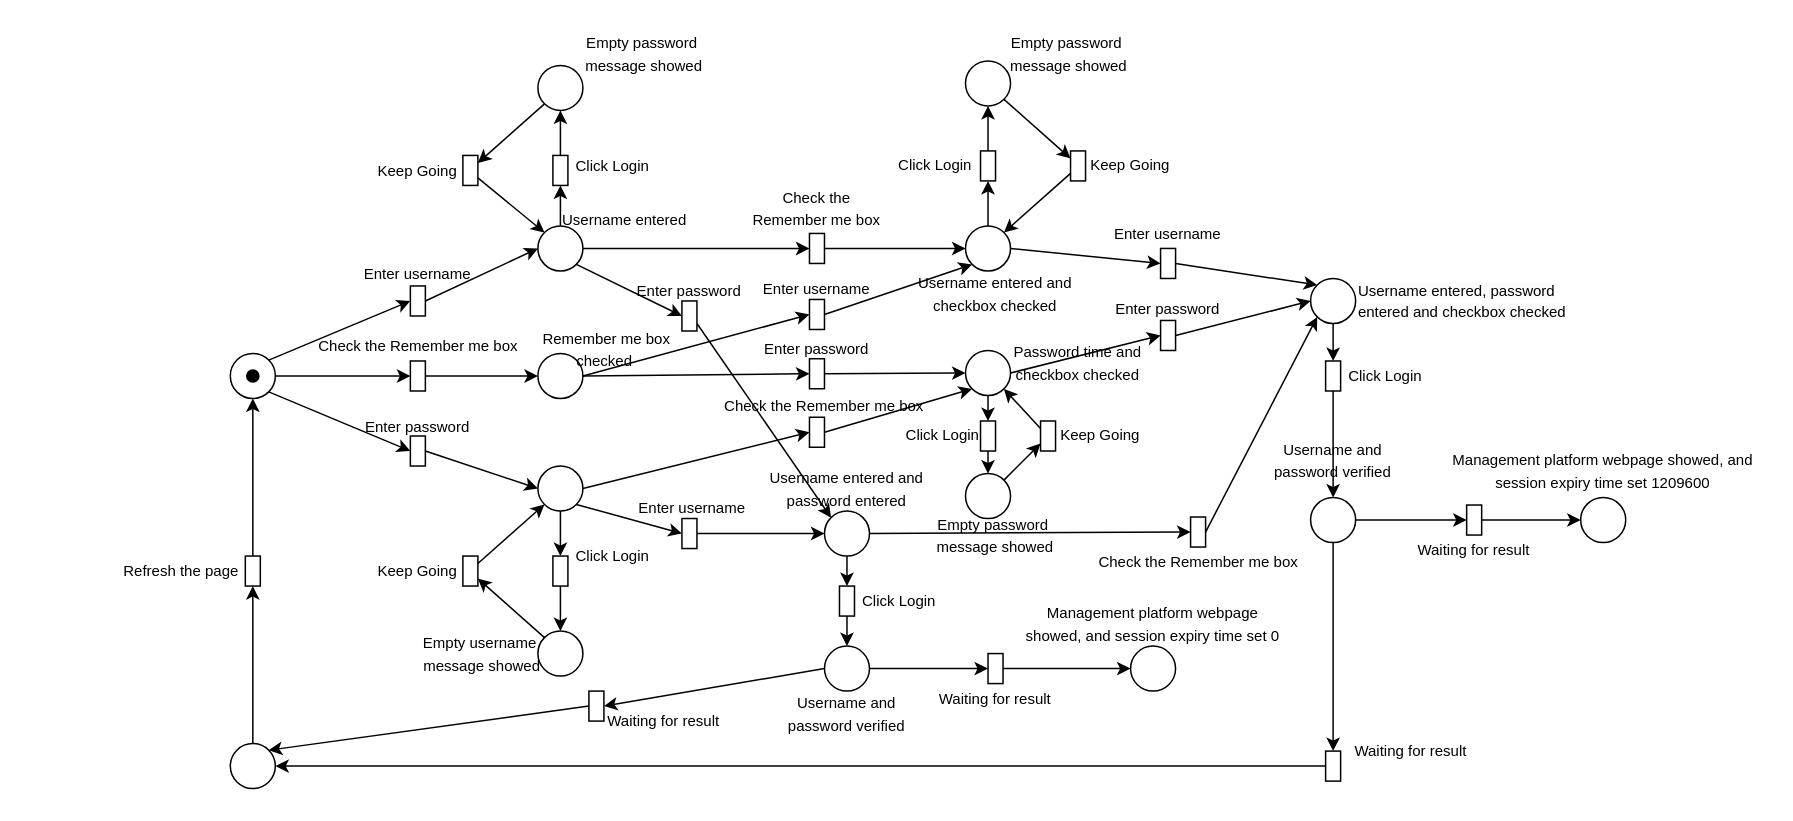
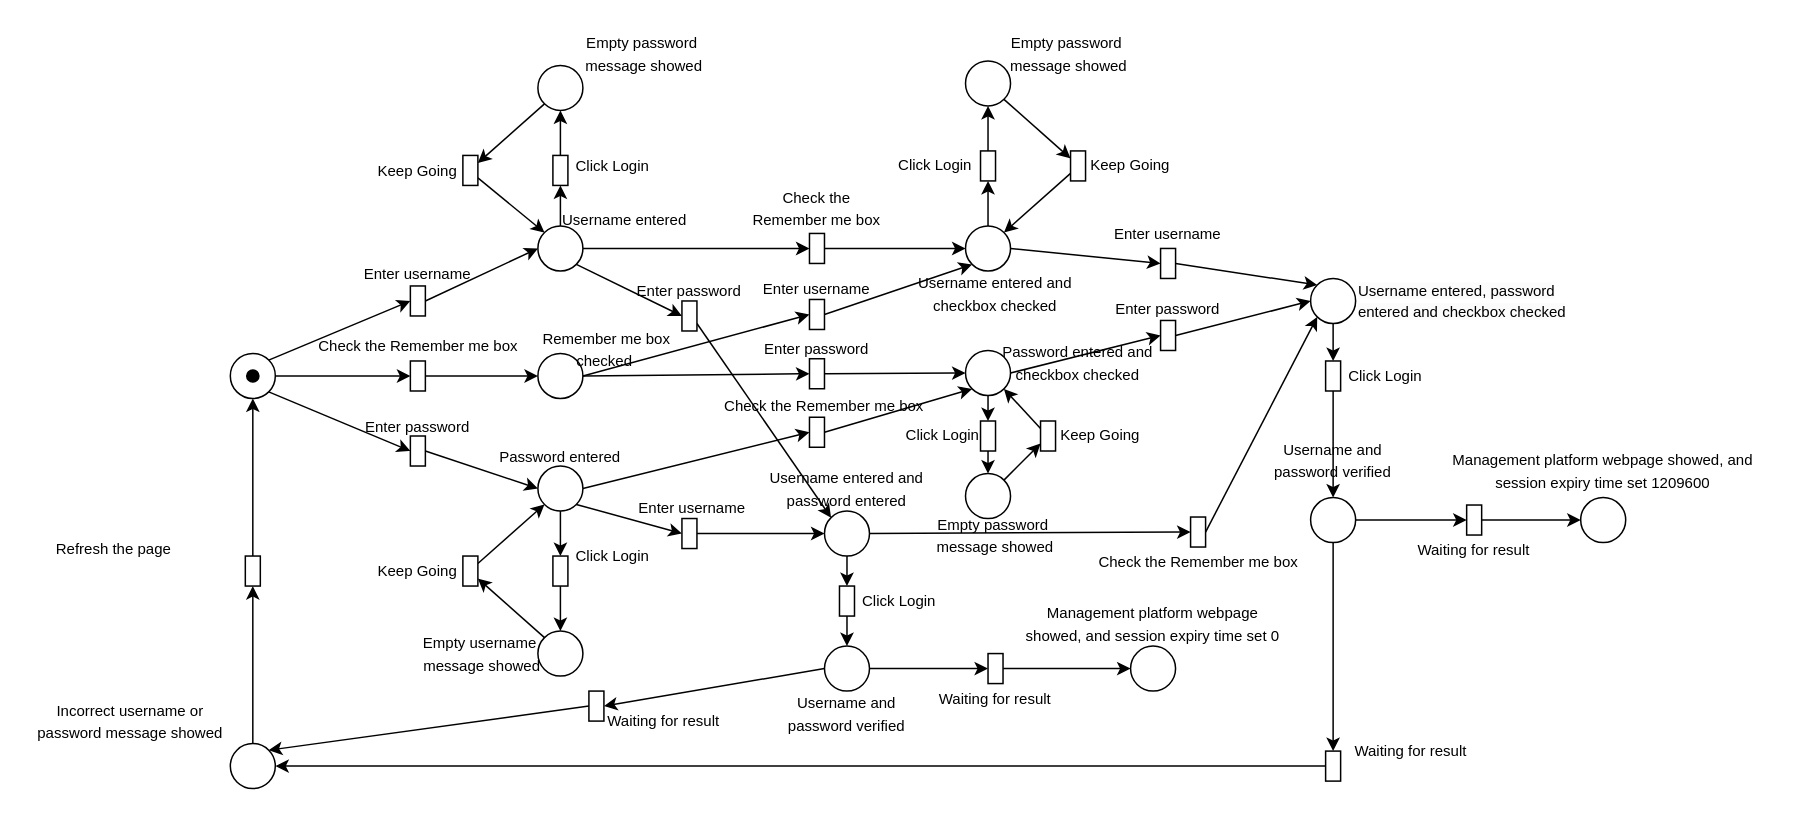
(1078, 362) -> (1078, 362)
none -> (560, 456)
(180, 571) -> (113, 548)
none -> (131, 721)
